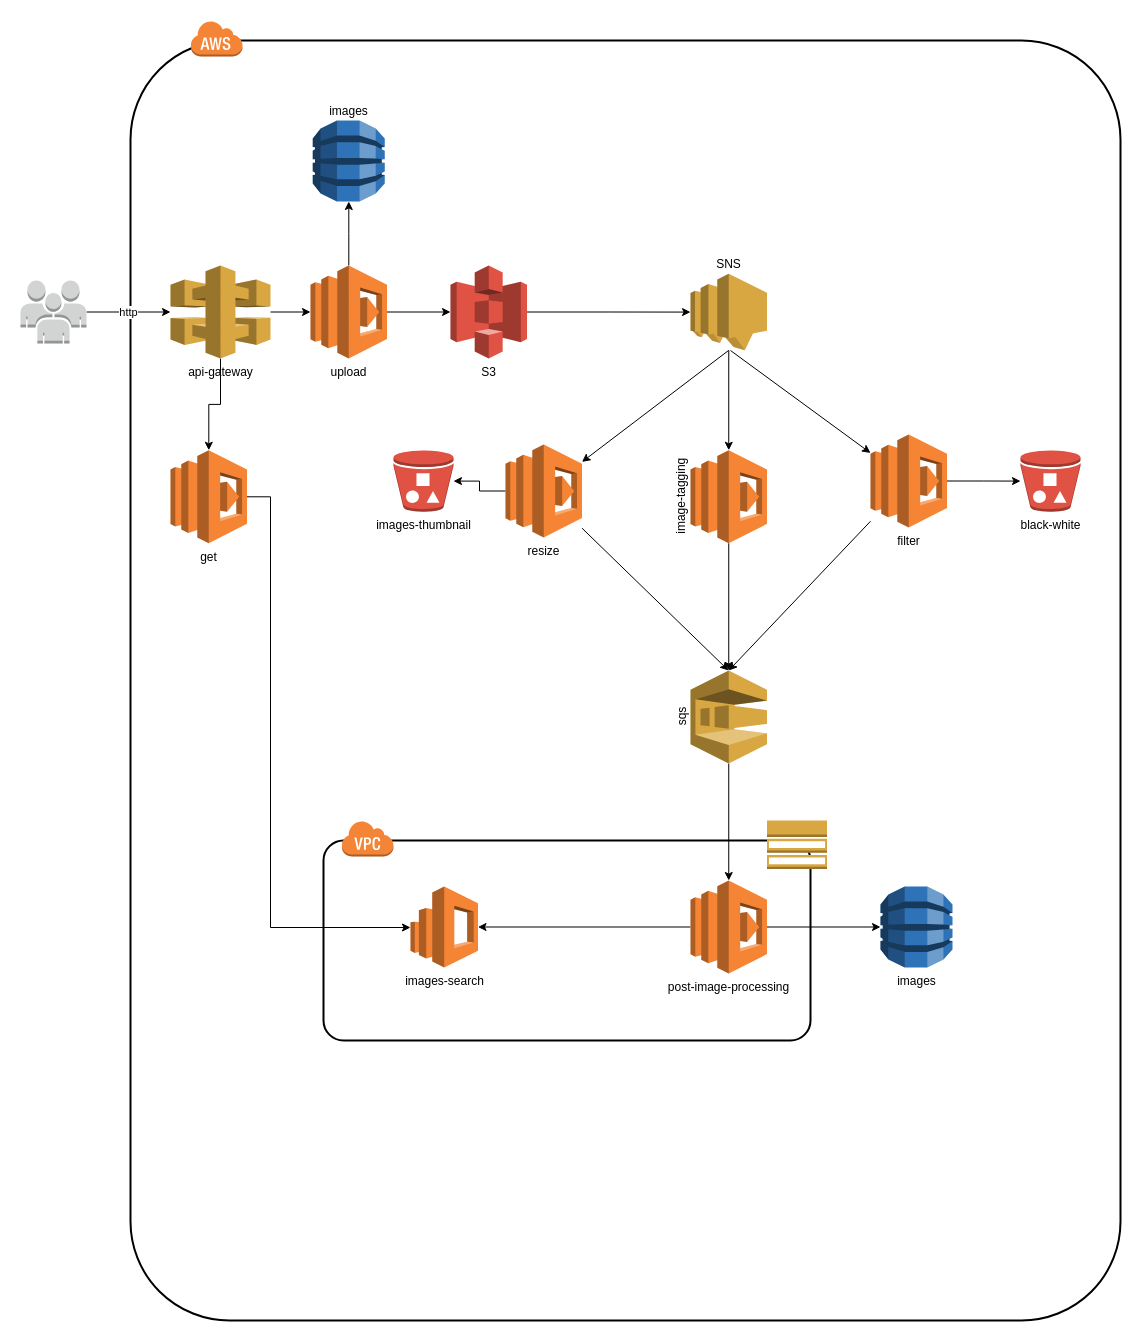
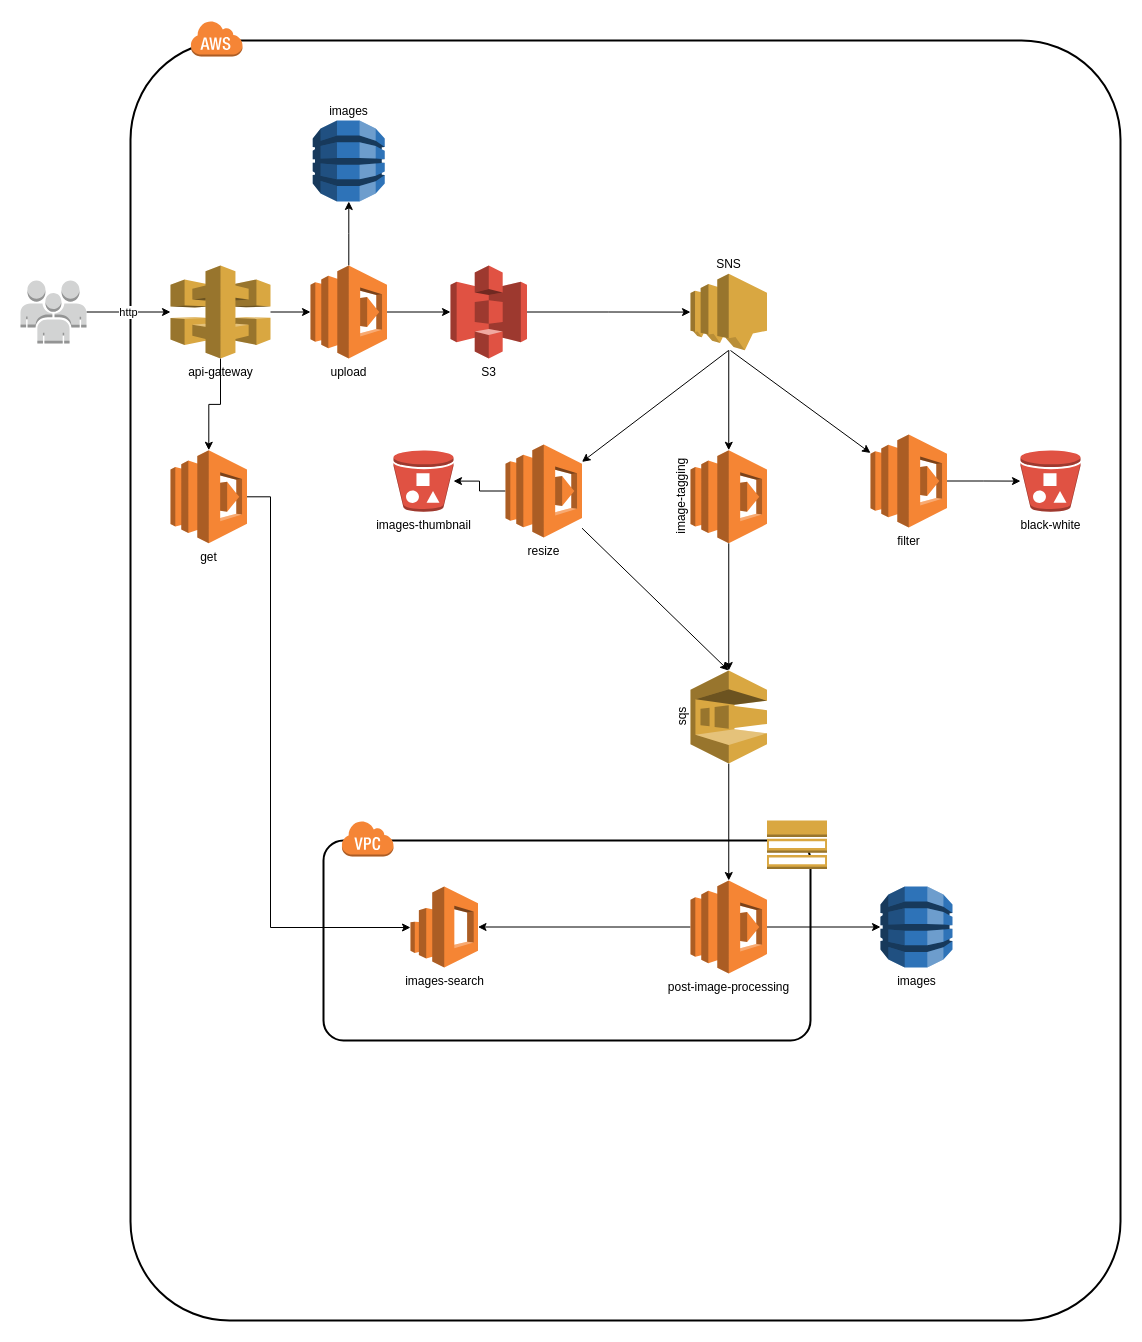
(802, 593) -> none
